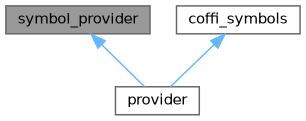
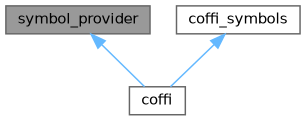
(157, 101) -> (157, 101)
